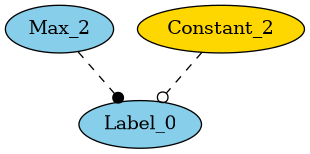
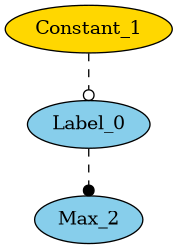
(221, 29) -> (89, 29)
(96, 73) -> (89, 167)
